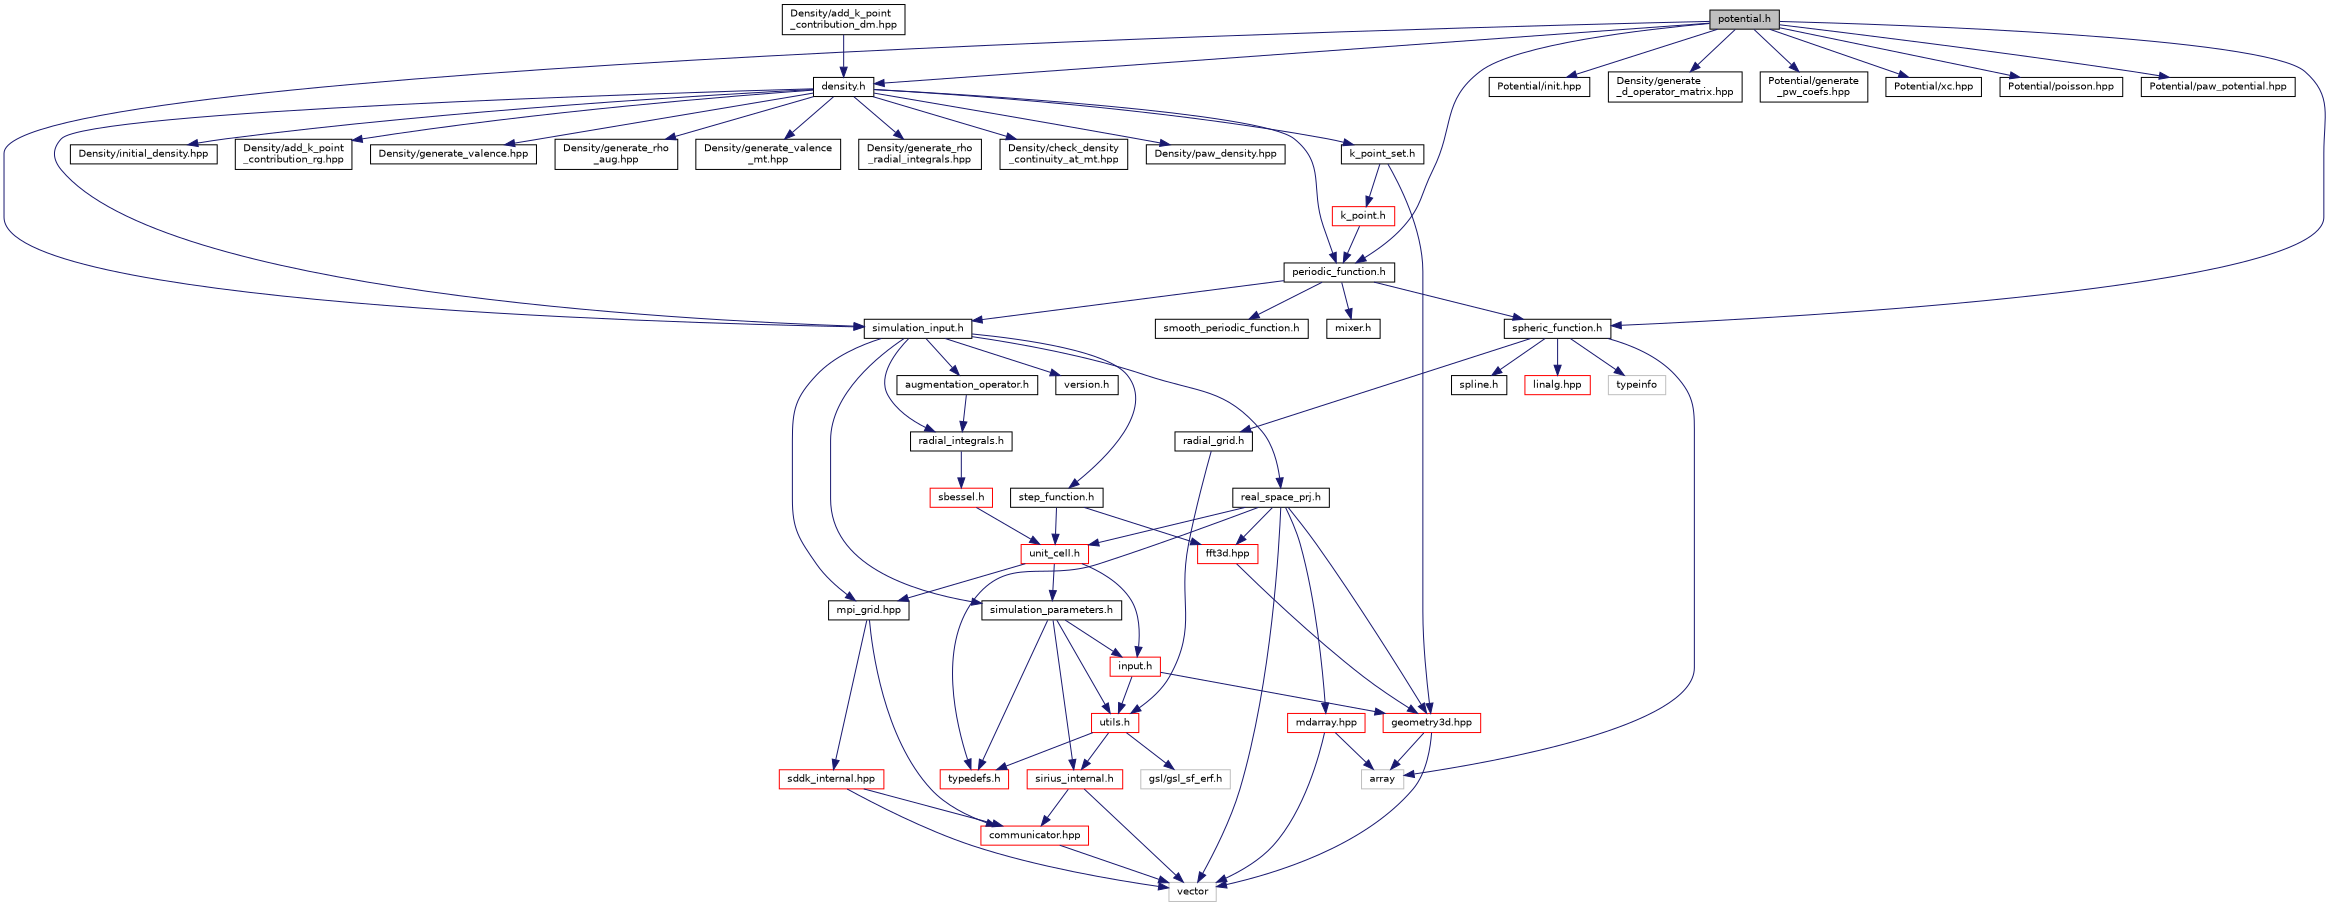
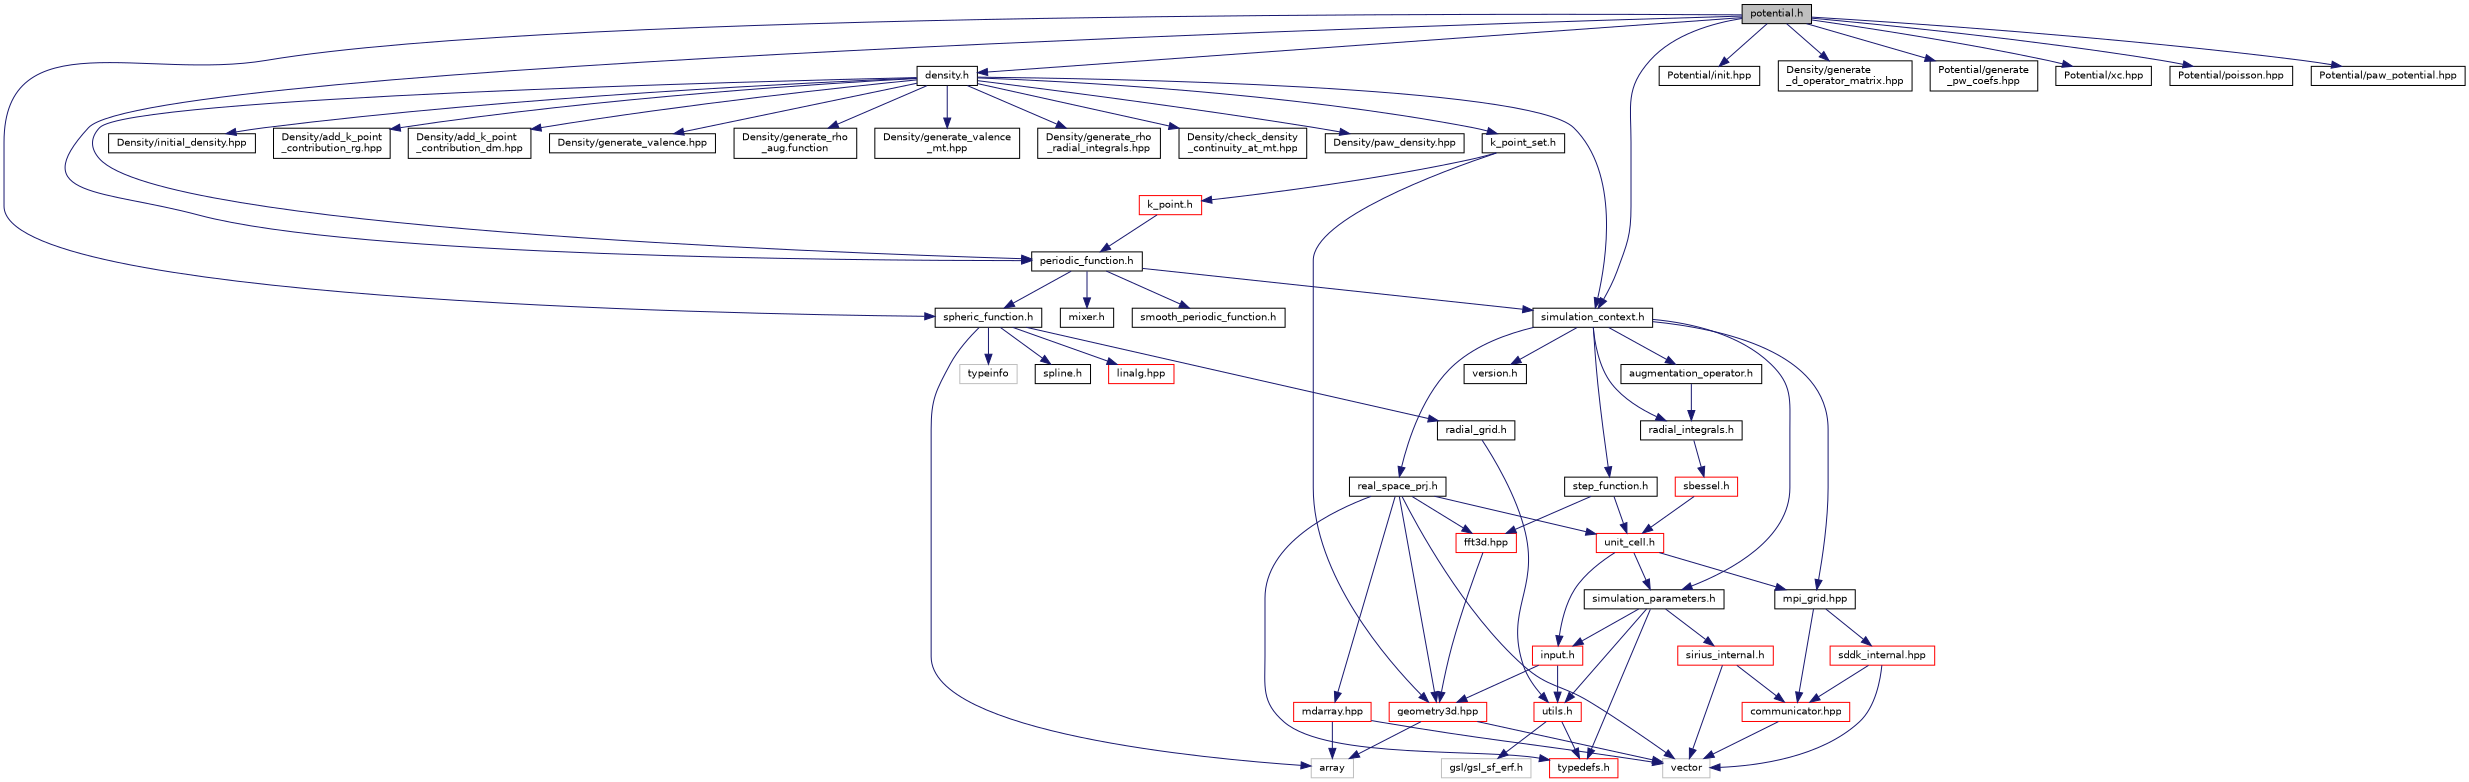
(844, 46) -> (729, 101)
(616, 154) -> (795, 143)
(918, 329) -> (1593, 318)
(1098, 747) -> none
